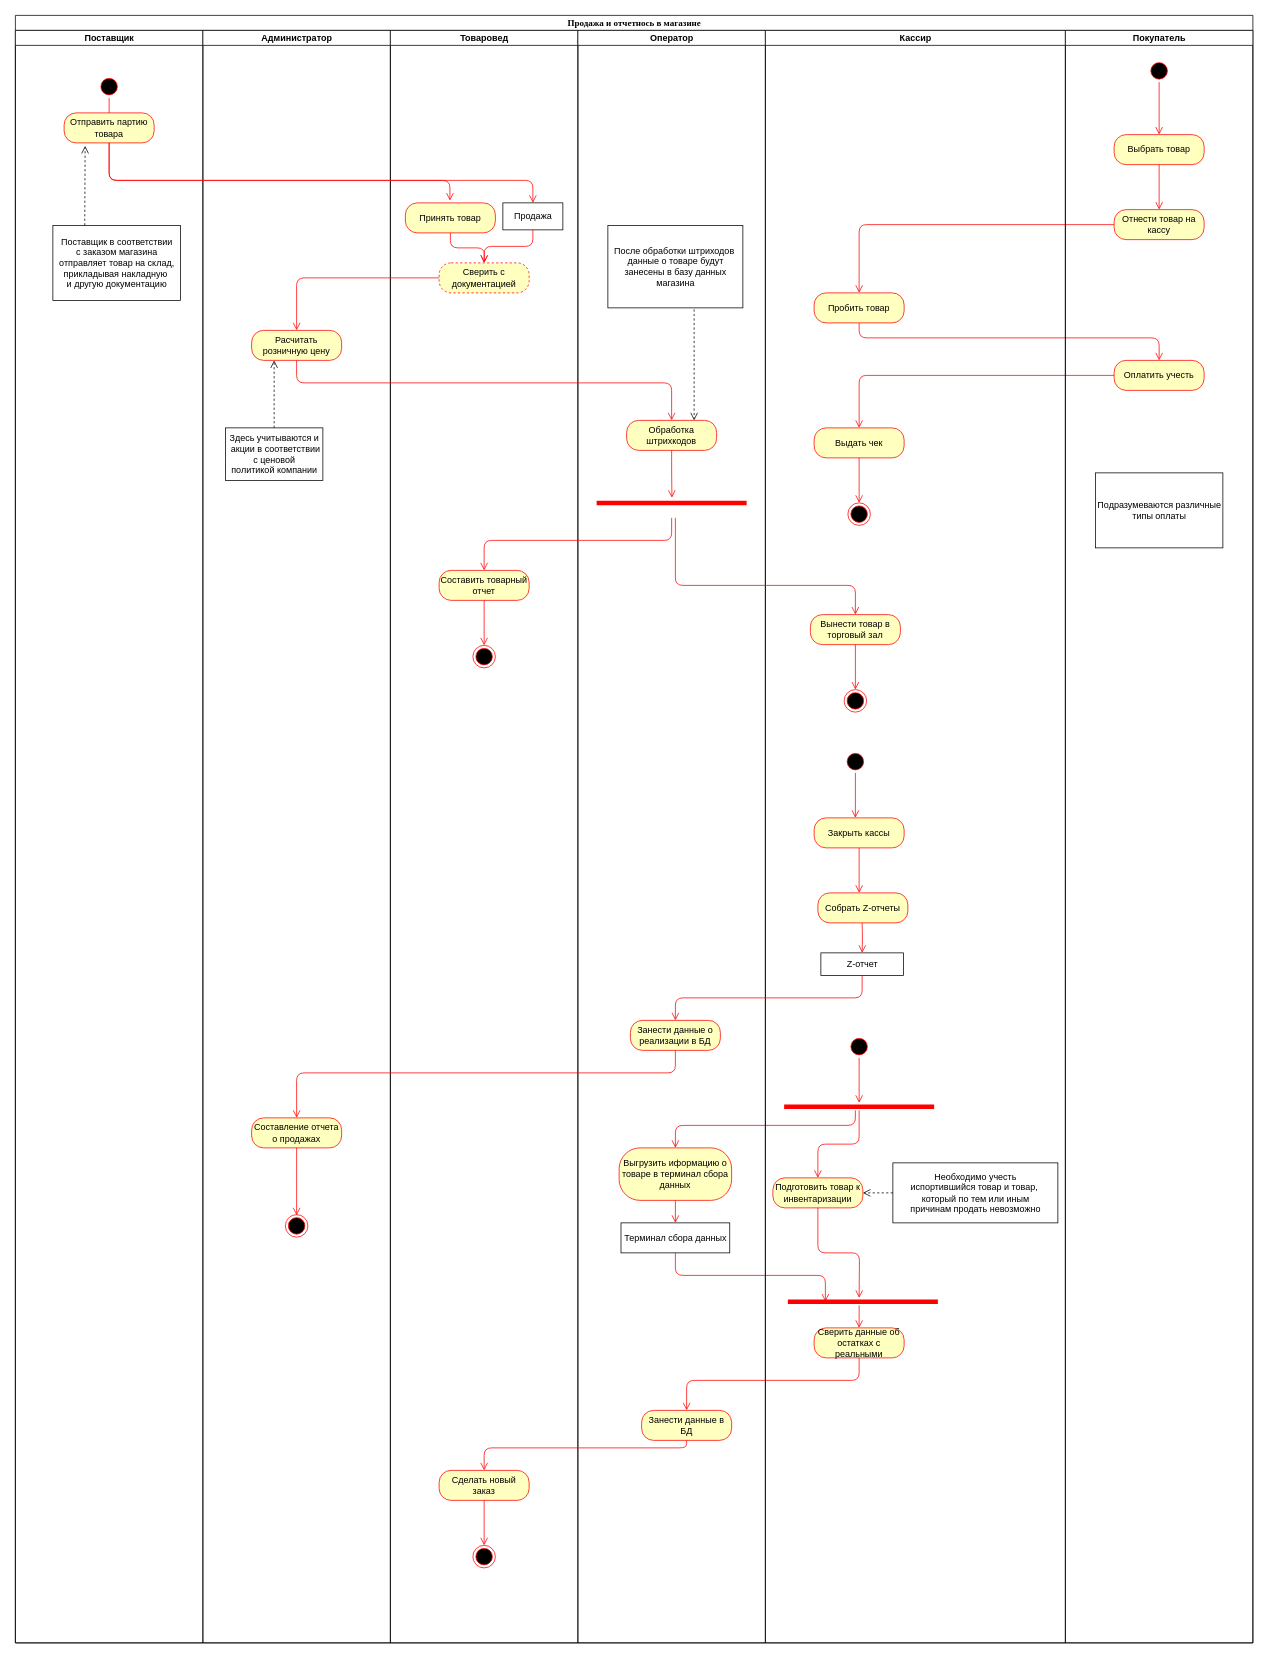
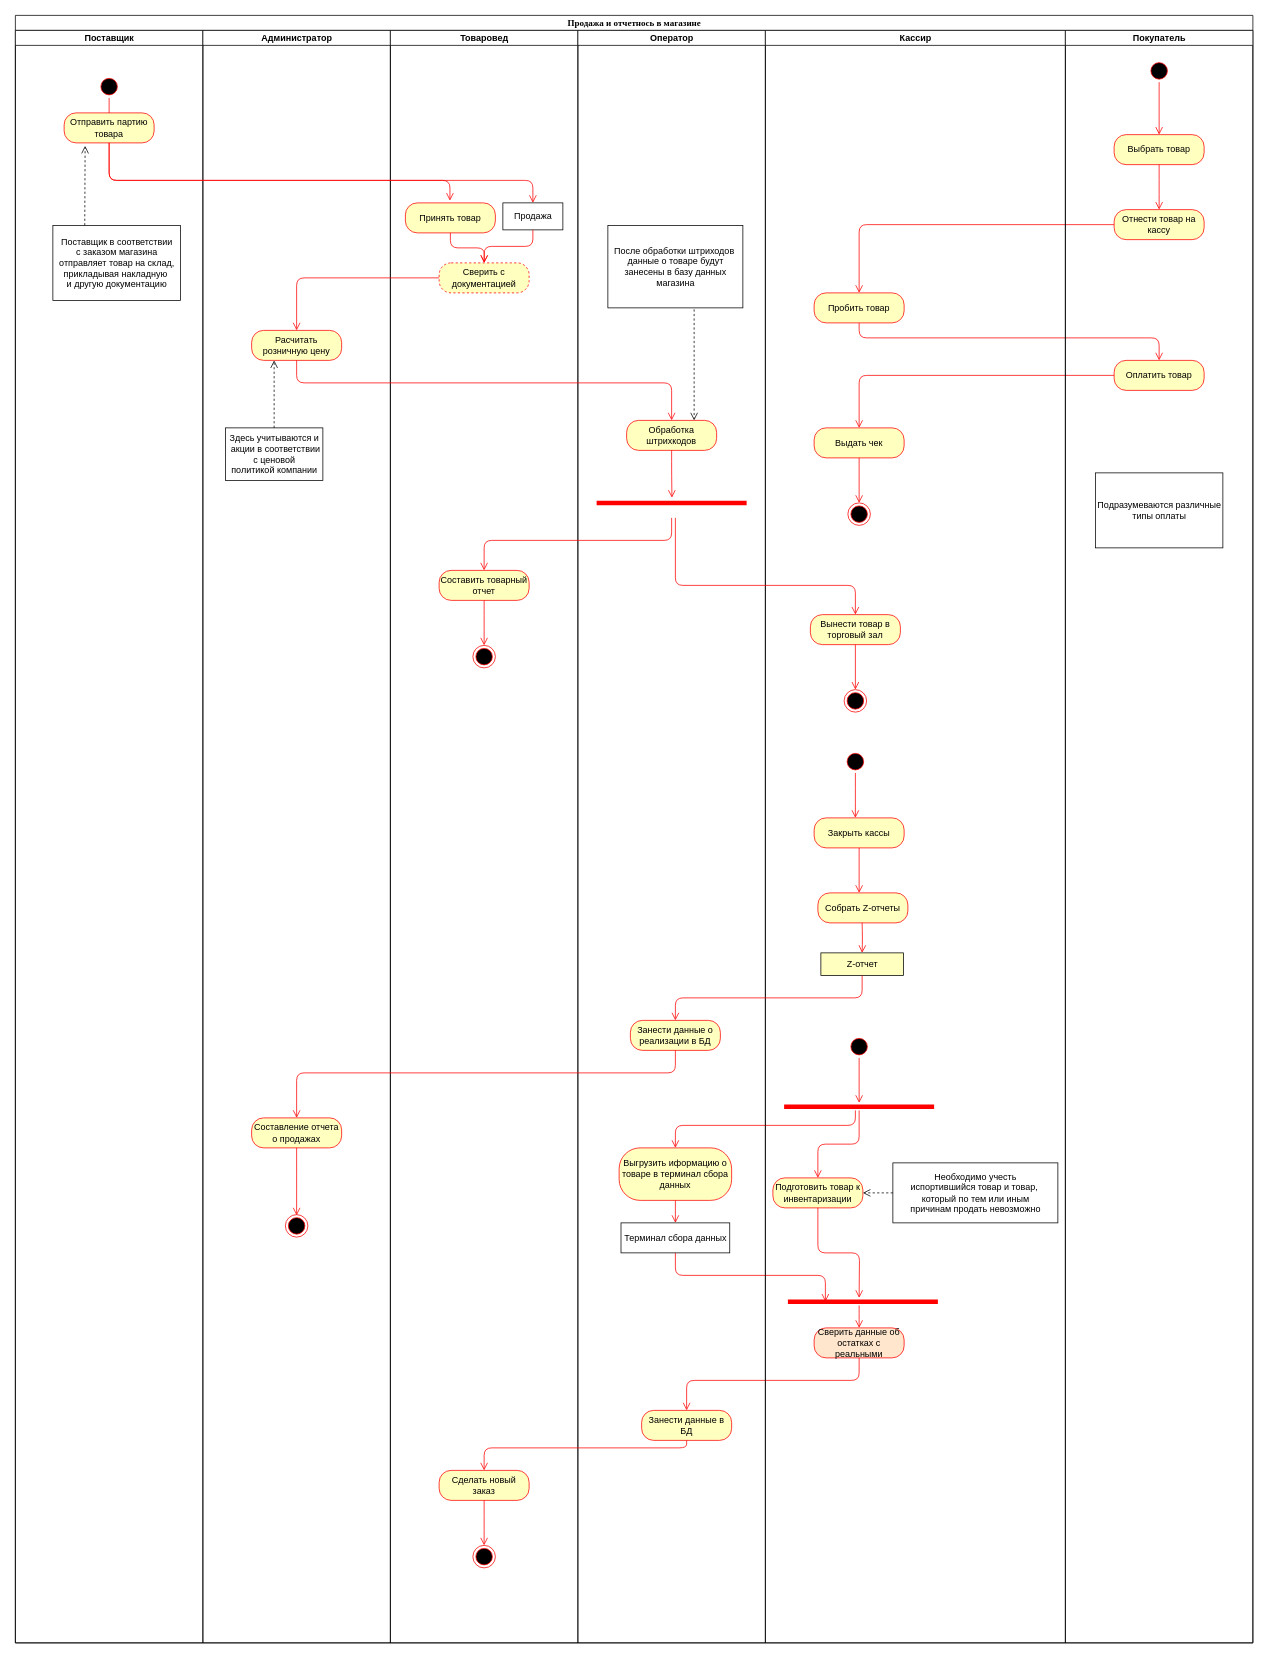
(1159, 375) -> (1159, 375)
(862, 964) -> (862, 964)
(859, 1343) -> (859, 1343)
